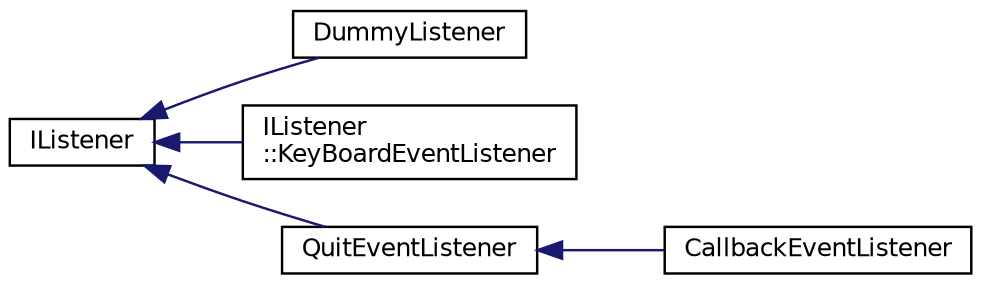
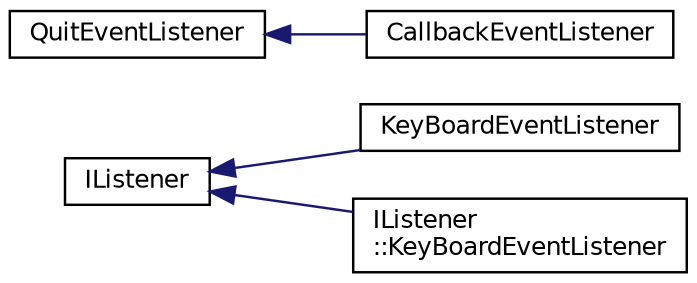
(410, 34) -> (520, 128)
(246, 202) -> none
